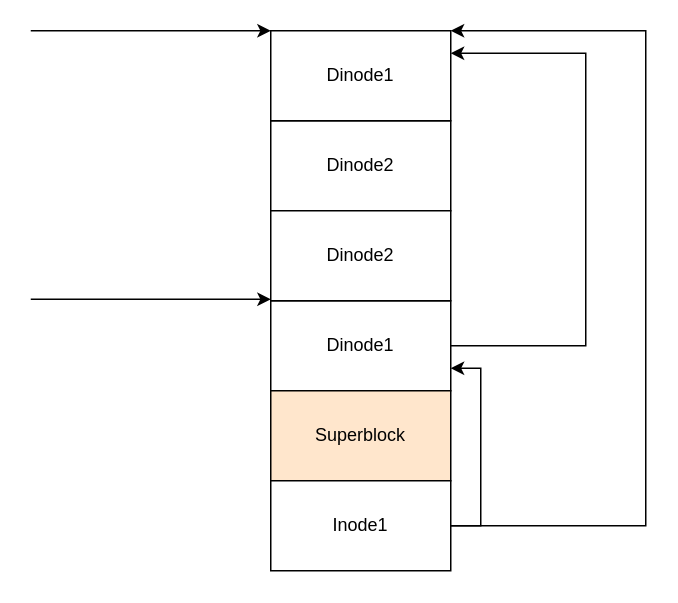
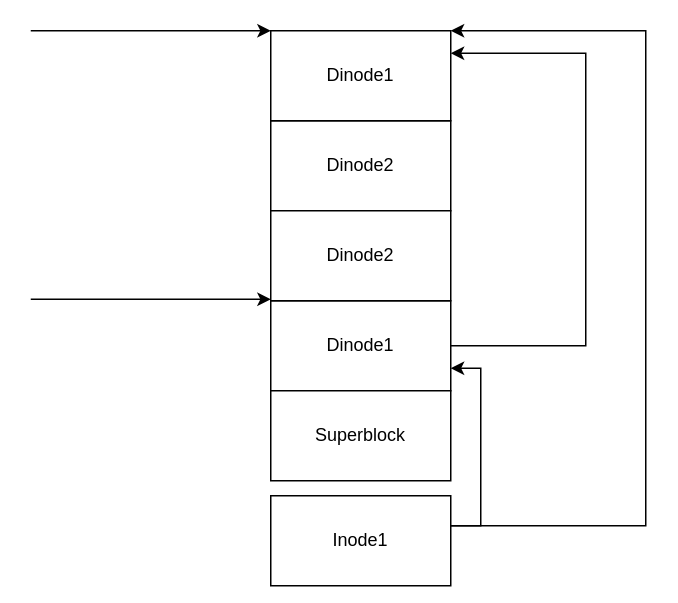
(361, 436) -> (361, 436)
(361, 526) -> (361, 541)
